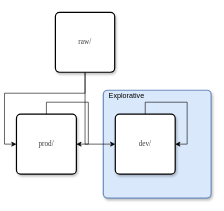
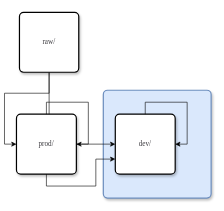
(85, 42) -> (49, 42)
(127, 96) -> none
none -> (47, 181)
